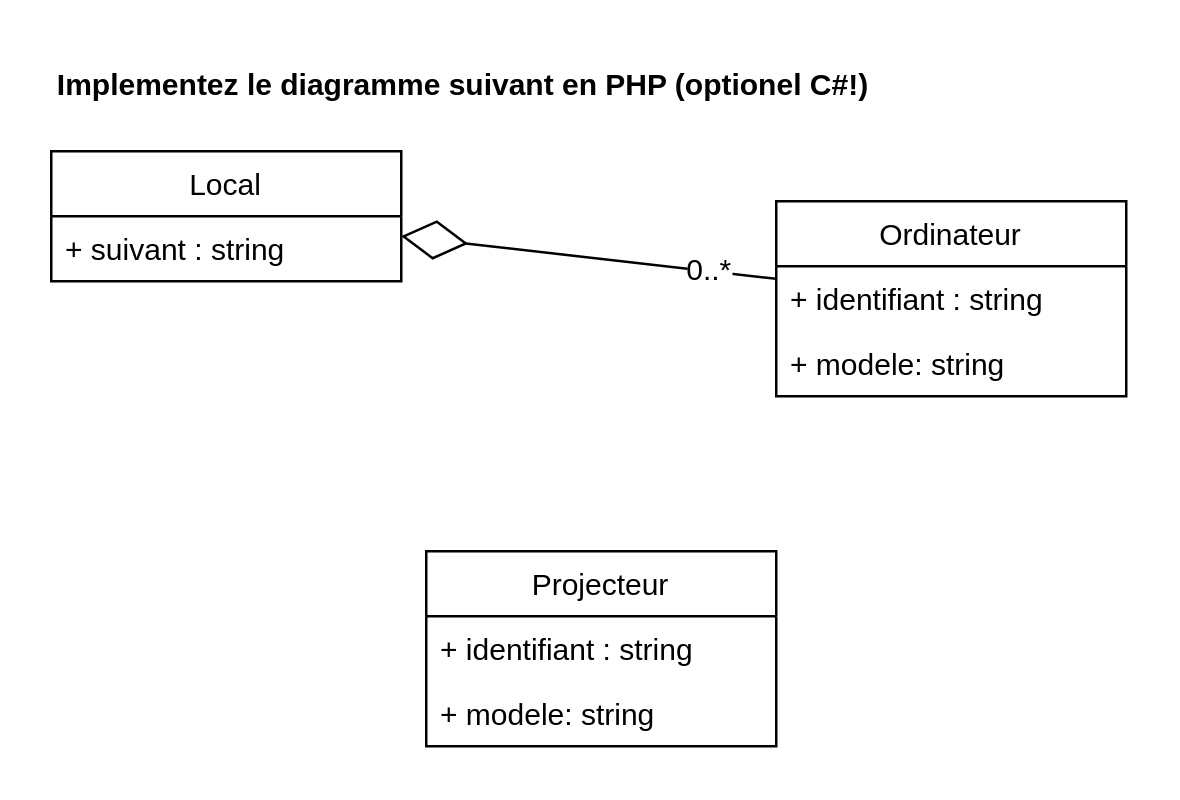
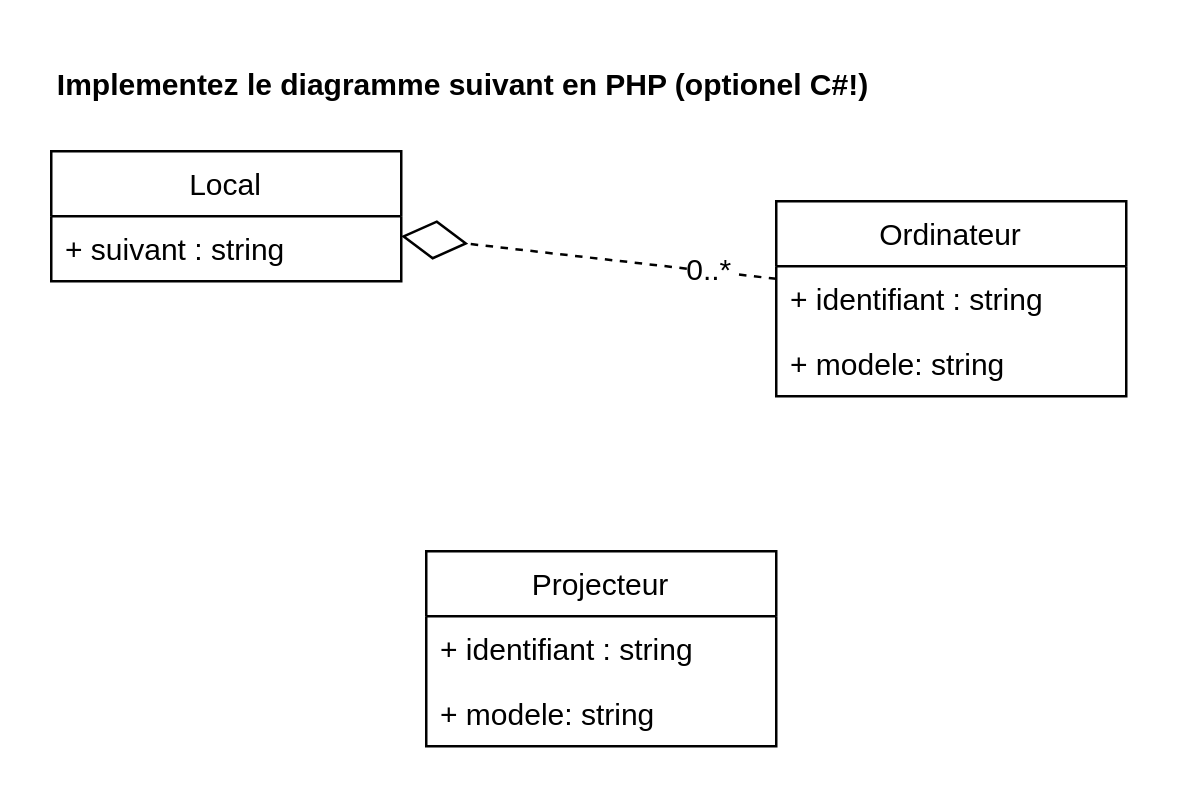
(573, 256) -> (573, 256)
